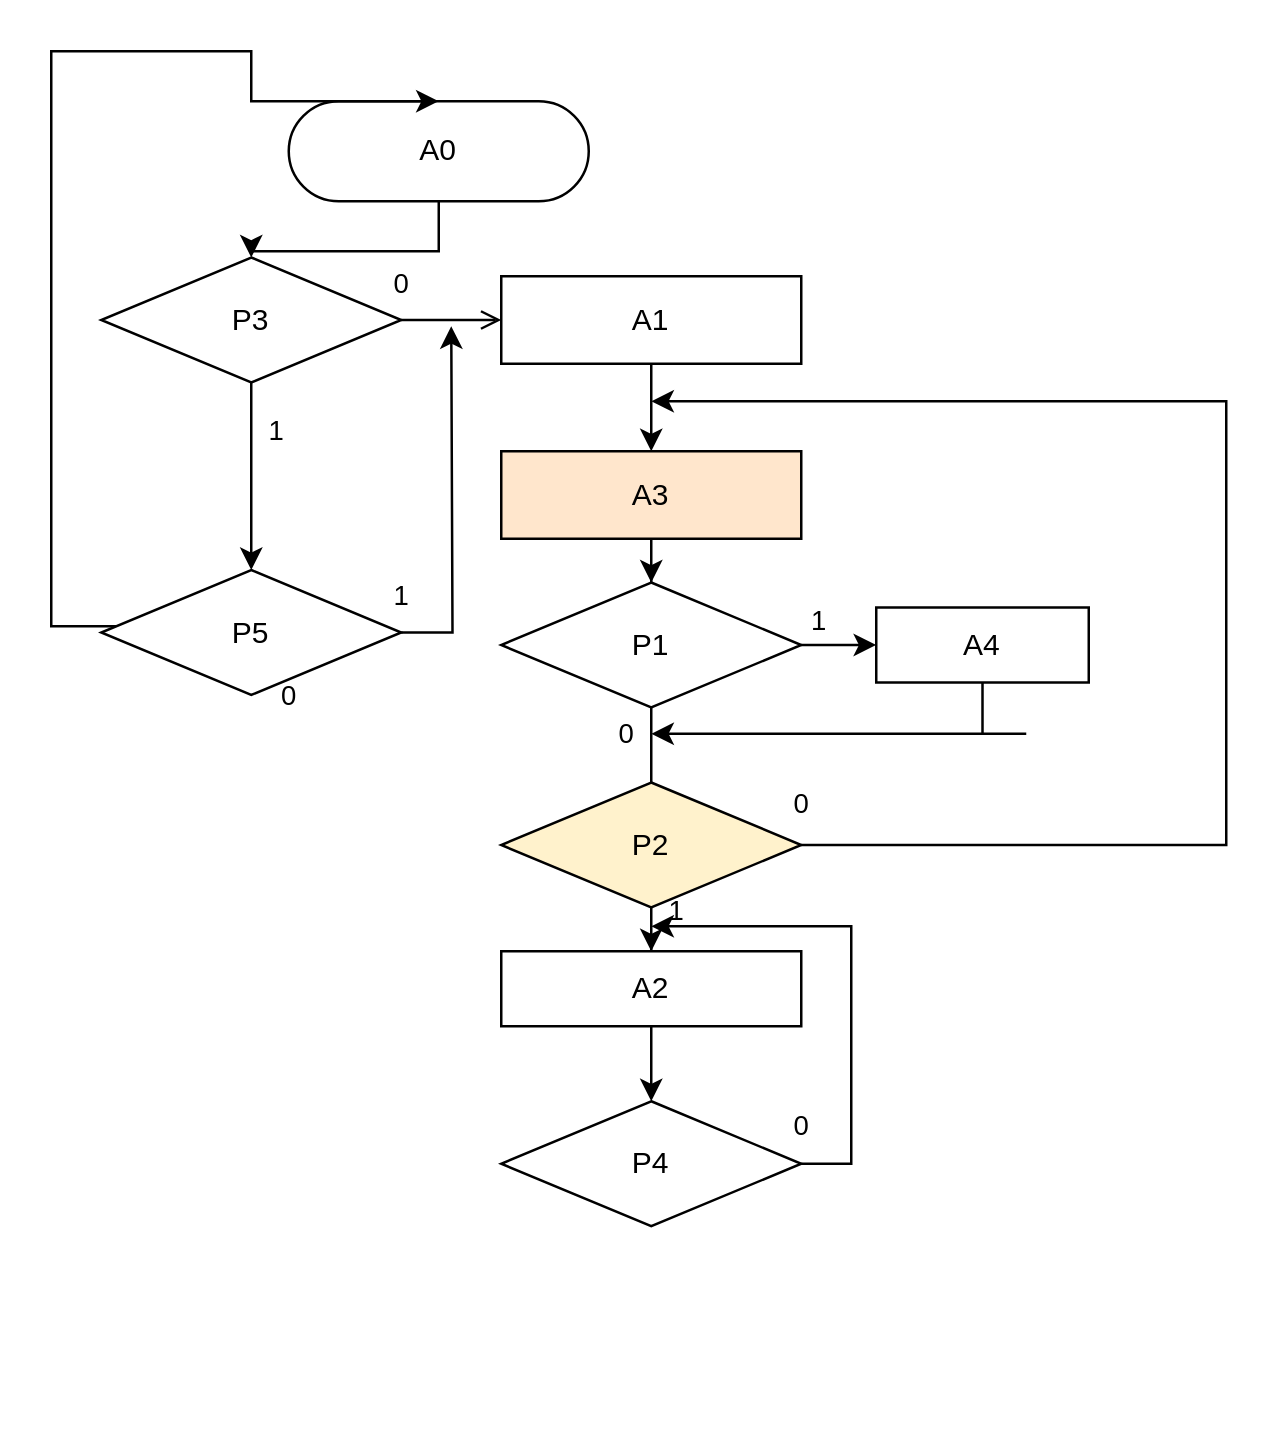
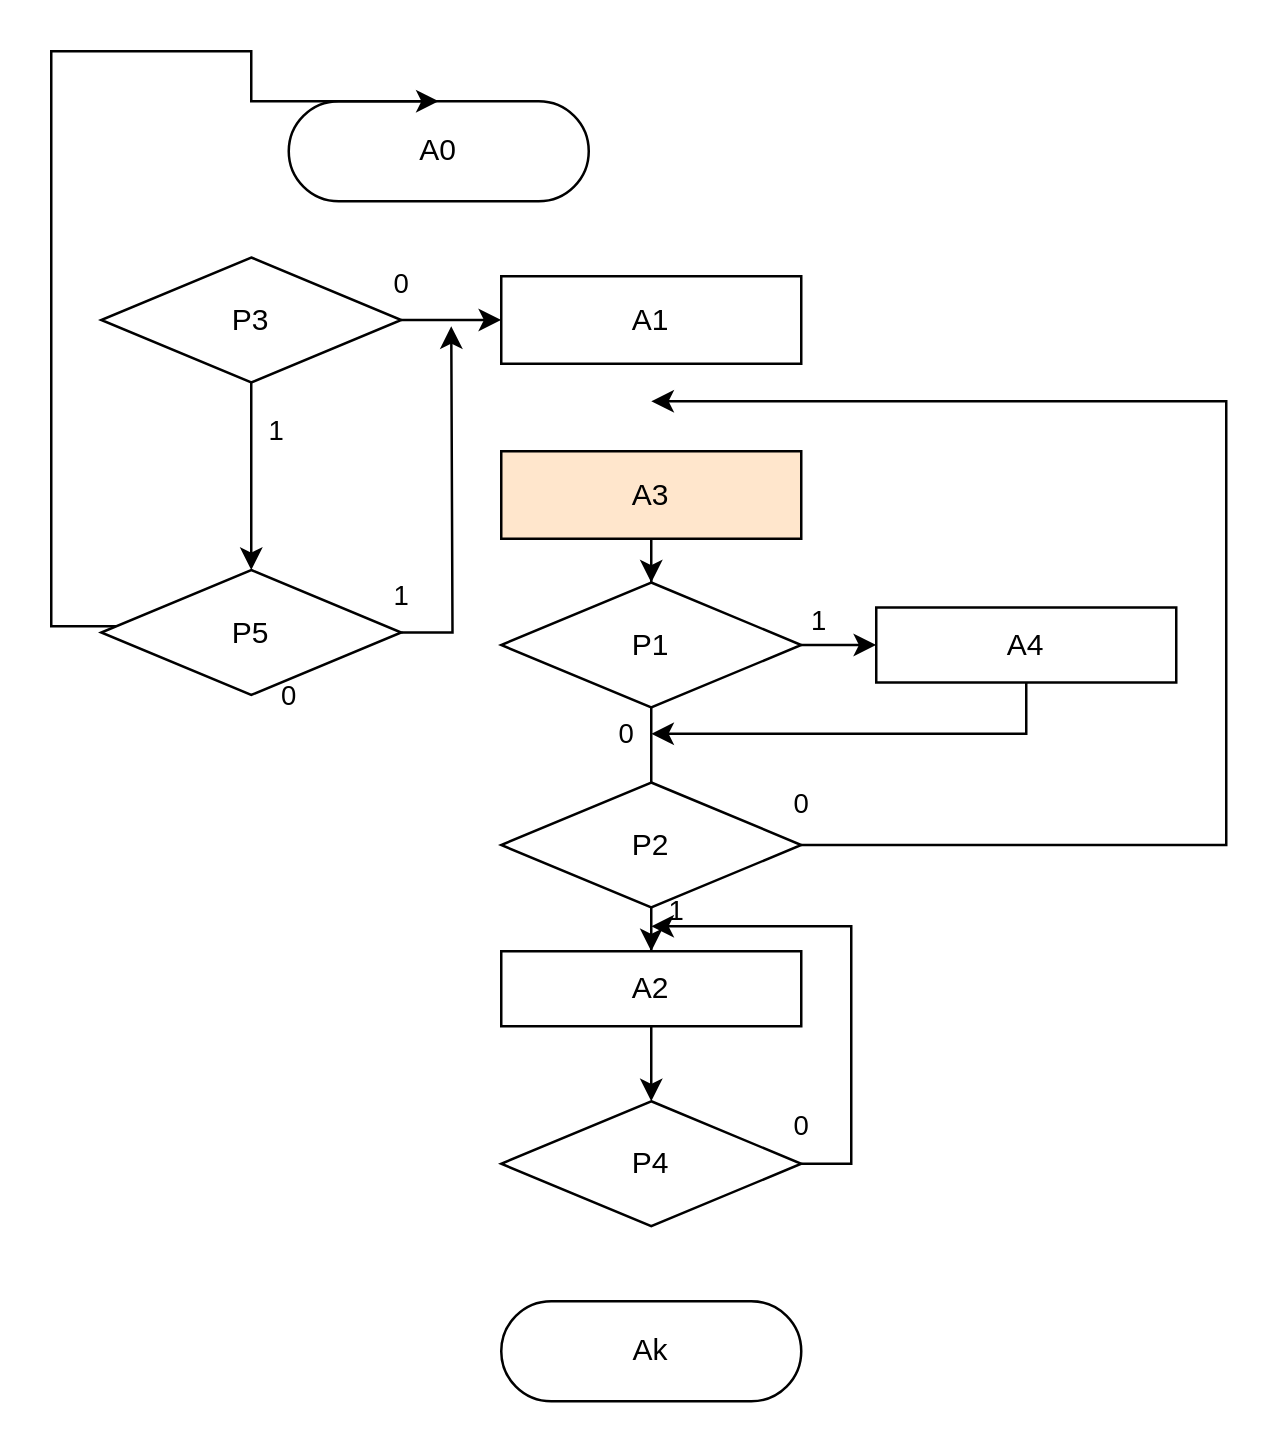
(366, 251) -> none
(487, 320) -> (483, 320)
(651, 412) -> none
(983, 645) -> (1026, 645)
(651, 845) -> (651, 845)
none -> (651, 1351)
